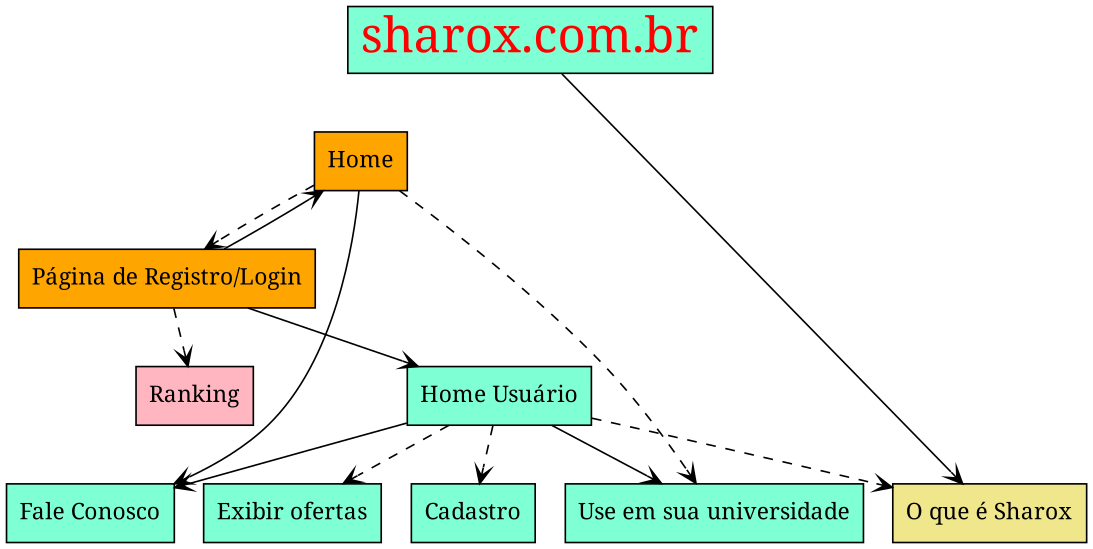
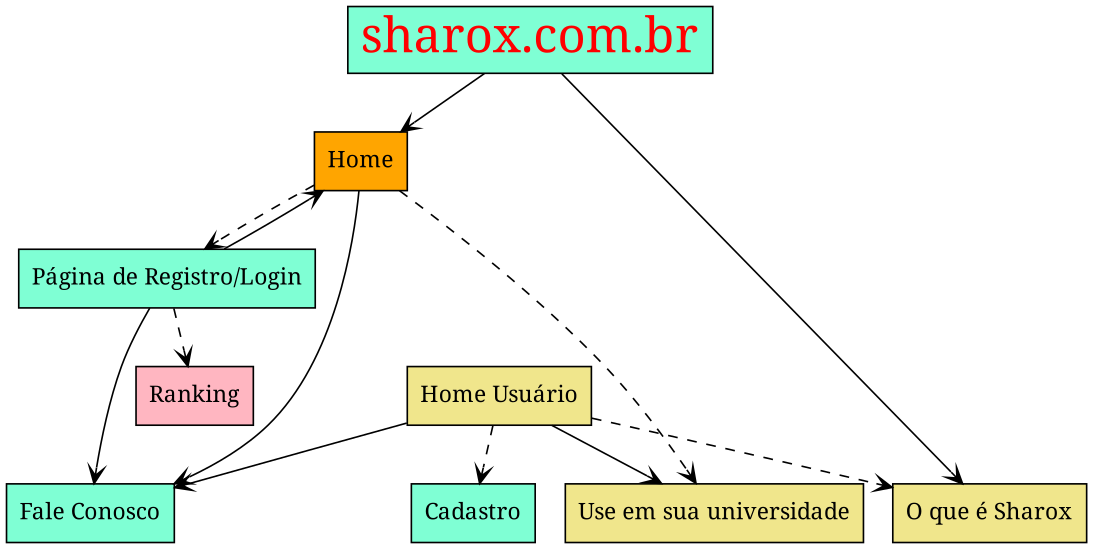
none -> (449, 98)
(167, 279) -> (167, 279)
(314, 331) -> (115, 385)
(499, 396) -> (499, 396)
(292, 513) -> none
(714, 513) -> (714, 513)
